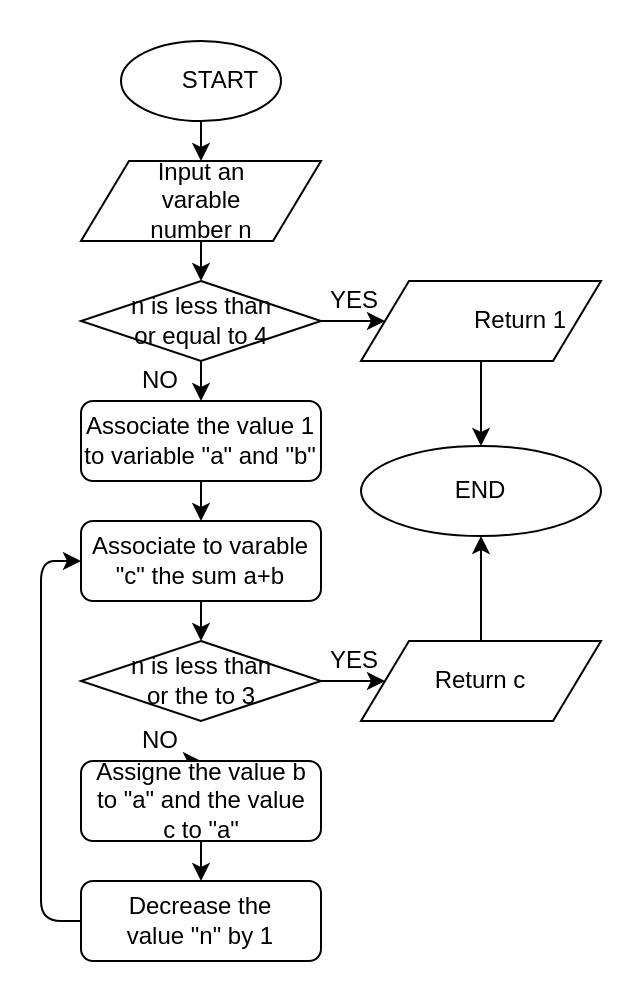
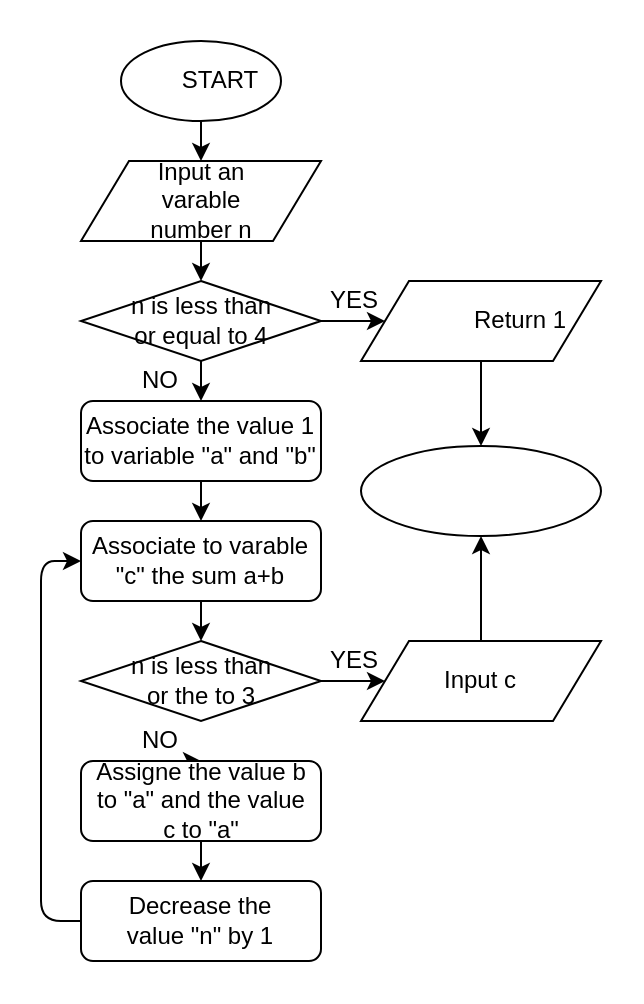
(481, 491) -> none
(481, 681) -> (481, 681)
